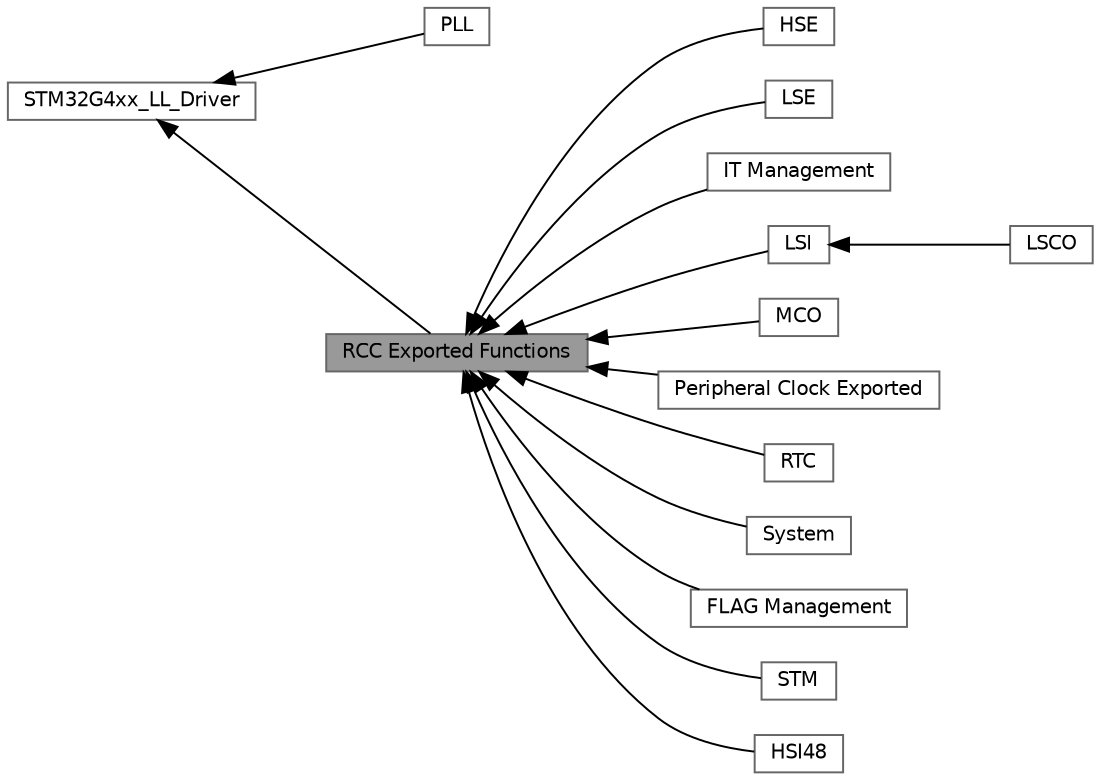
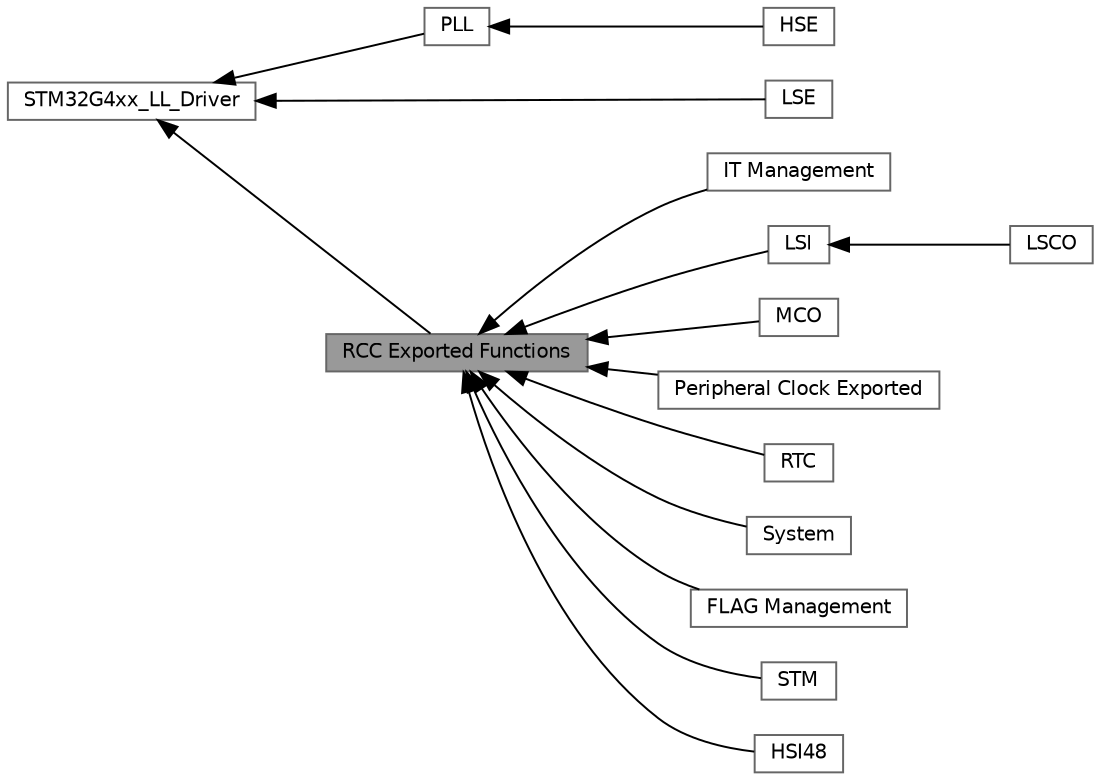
(584, 132) -> (636, 27)
(601, 177) -> (521, 100)
